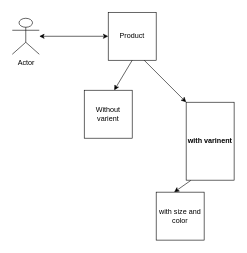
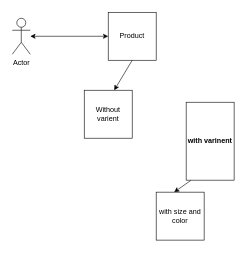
(26, 36) -> (21, 36)
(164, 80) -> none
